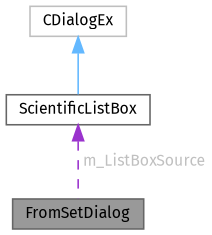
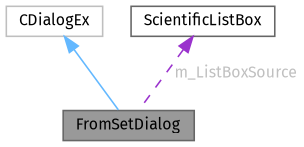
(78, 74) -> (96, 80)
